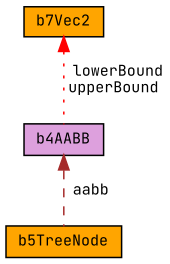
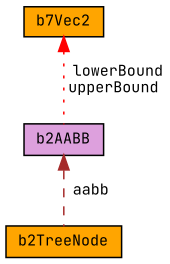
(64, 140) -> (64, 140)
(64, 242) -> (64, 242)
